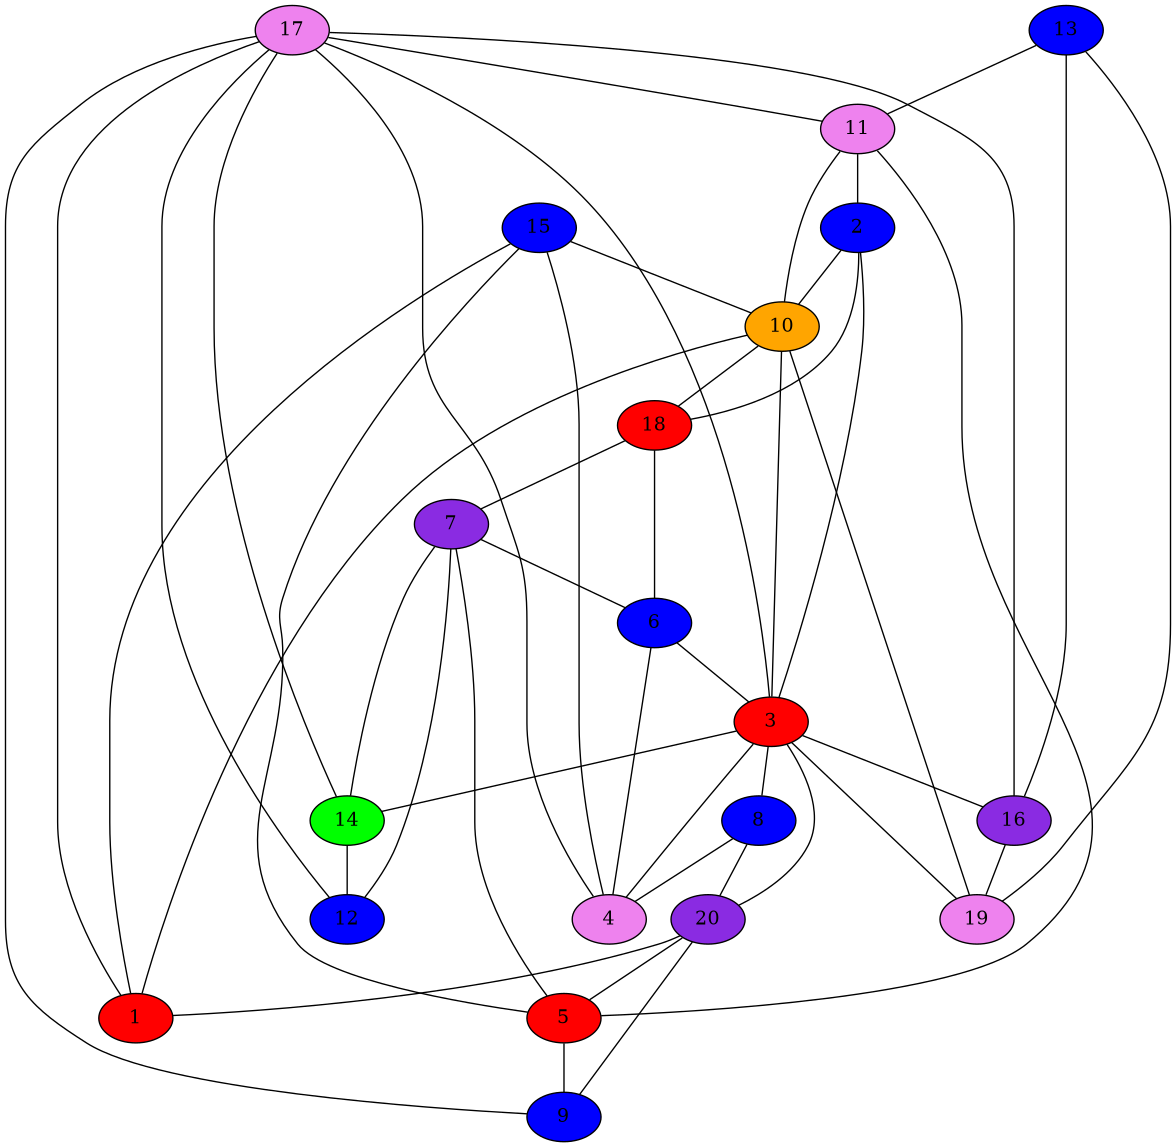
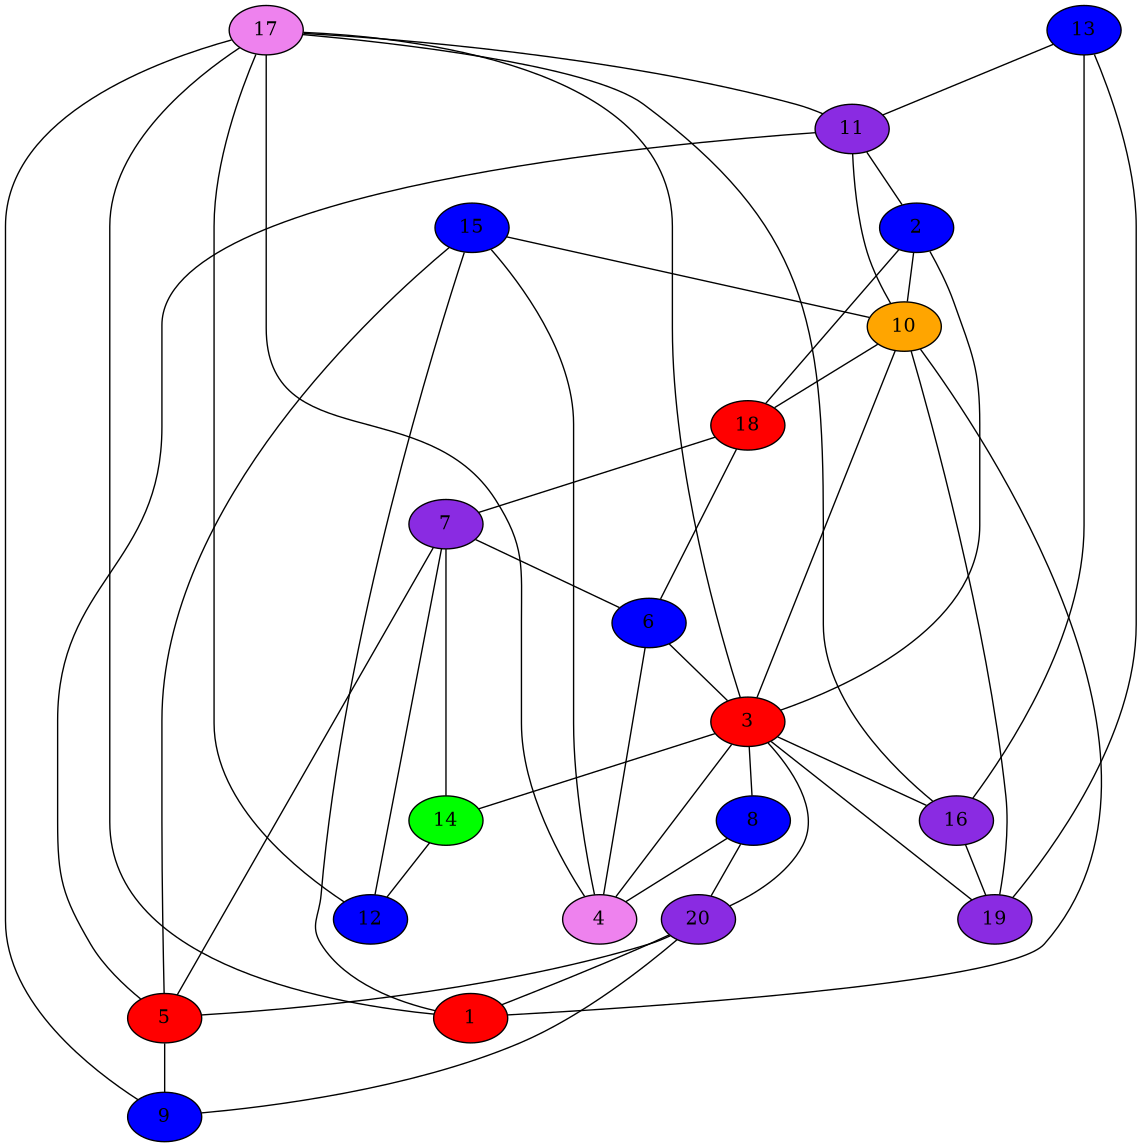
(858, 129) -> (852, 129)
(222, 427) -> none
(977, 919) -> (995, 919)
